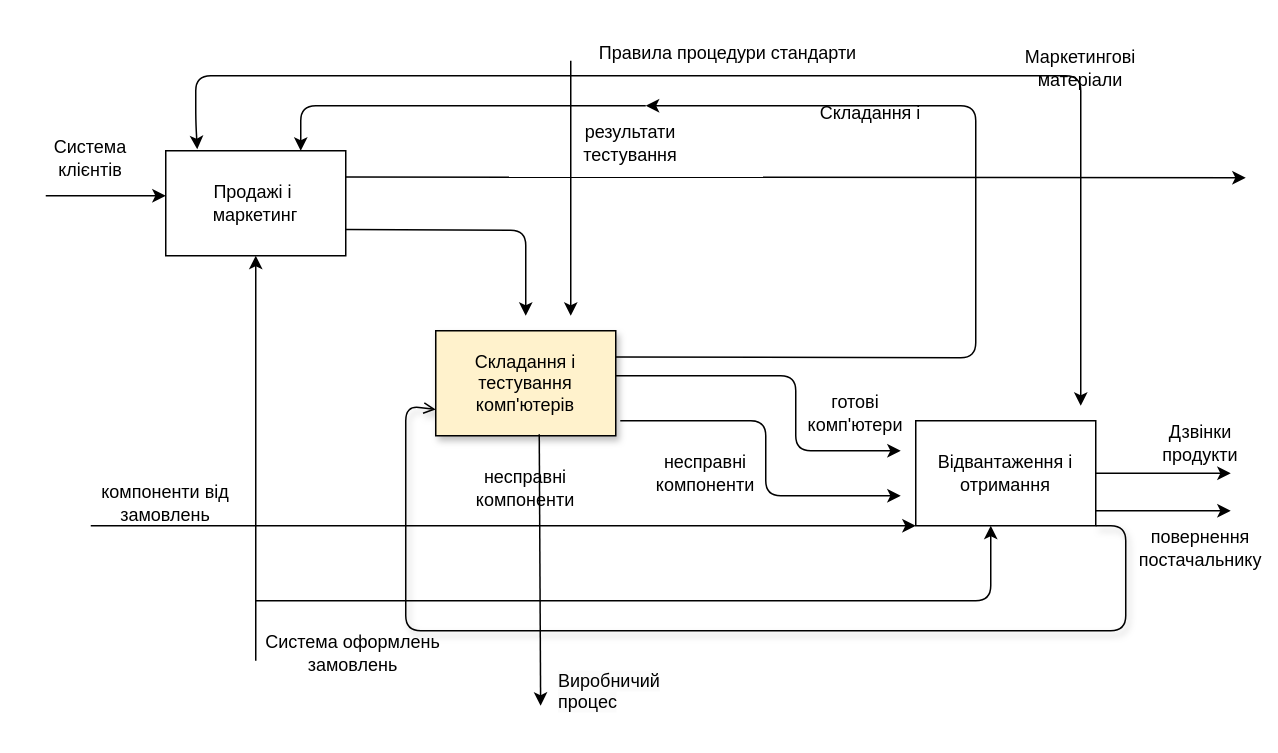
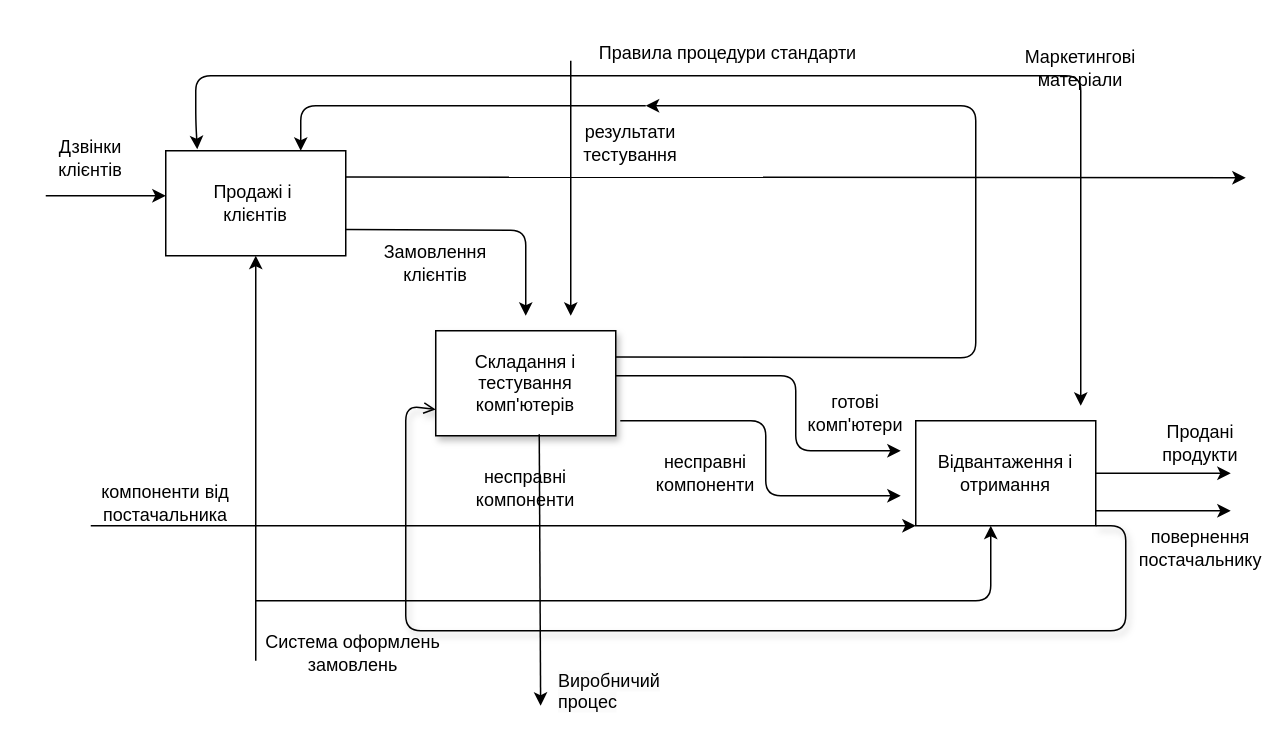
(871, 113) -> none
(91, 158) -> (91, 158)
(256, 203) -> (256, 203)
none -> (436, 263)
(526, 383) -> (526, 383)
(1201, 443) -> (1201, 443)
(166, 503) -> (166, 503)
